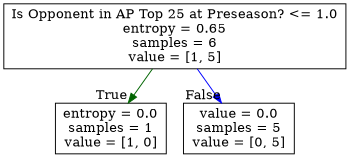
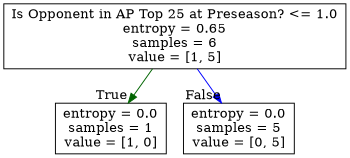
(239, 129) -> (239, 129)
